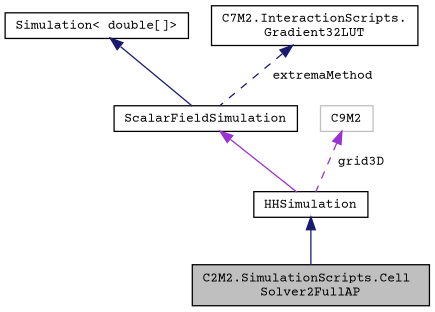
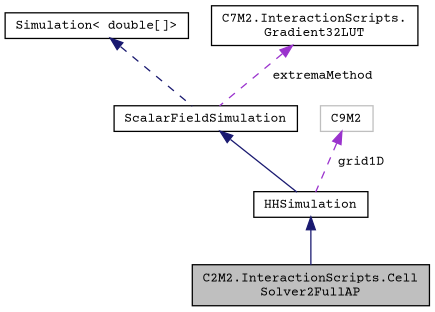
(156, 76) -> (156, 76)
(251, 80) -> (251, 80)
(358, 162) -> (358, 162)
(264, 166) -> (264, 166)
(311, 285) -> (311, 285)
